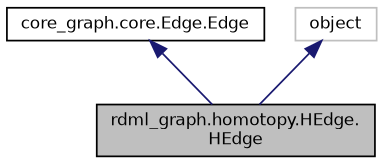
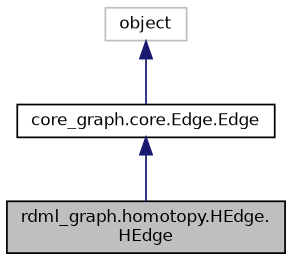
(284, 79) -> (146, 82)
